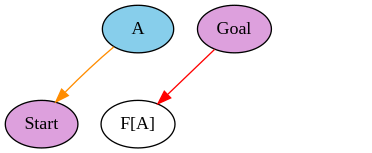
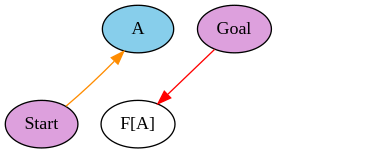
(89, 69) -> (91, 84)
